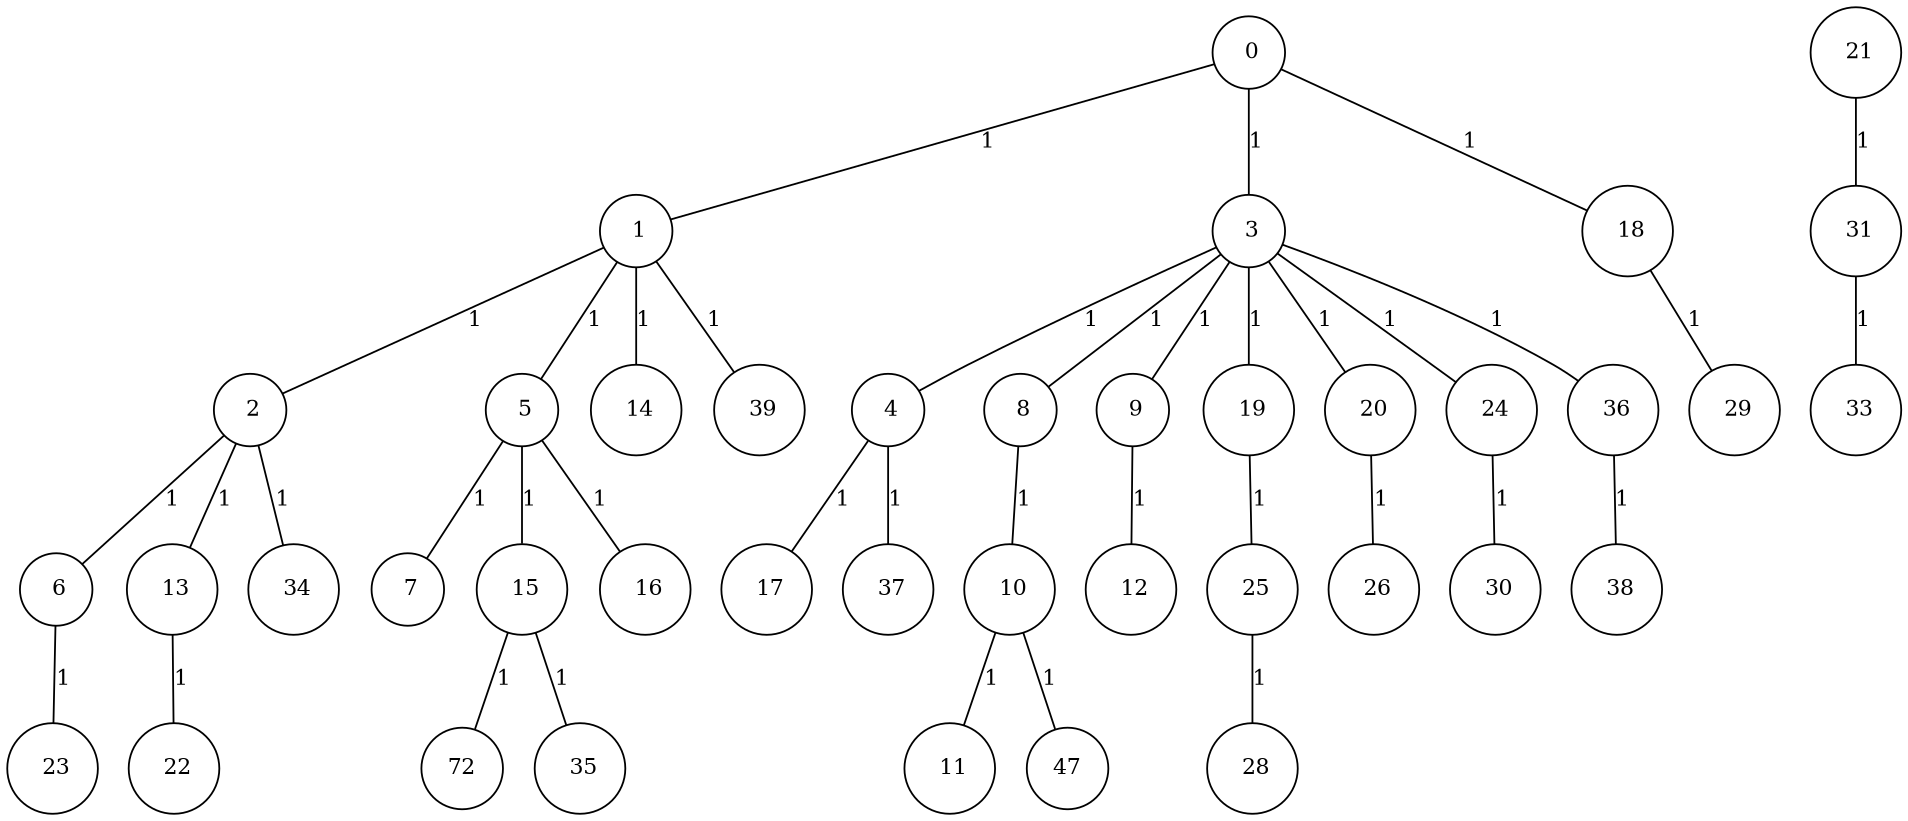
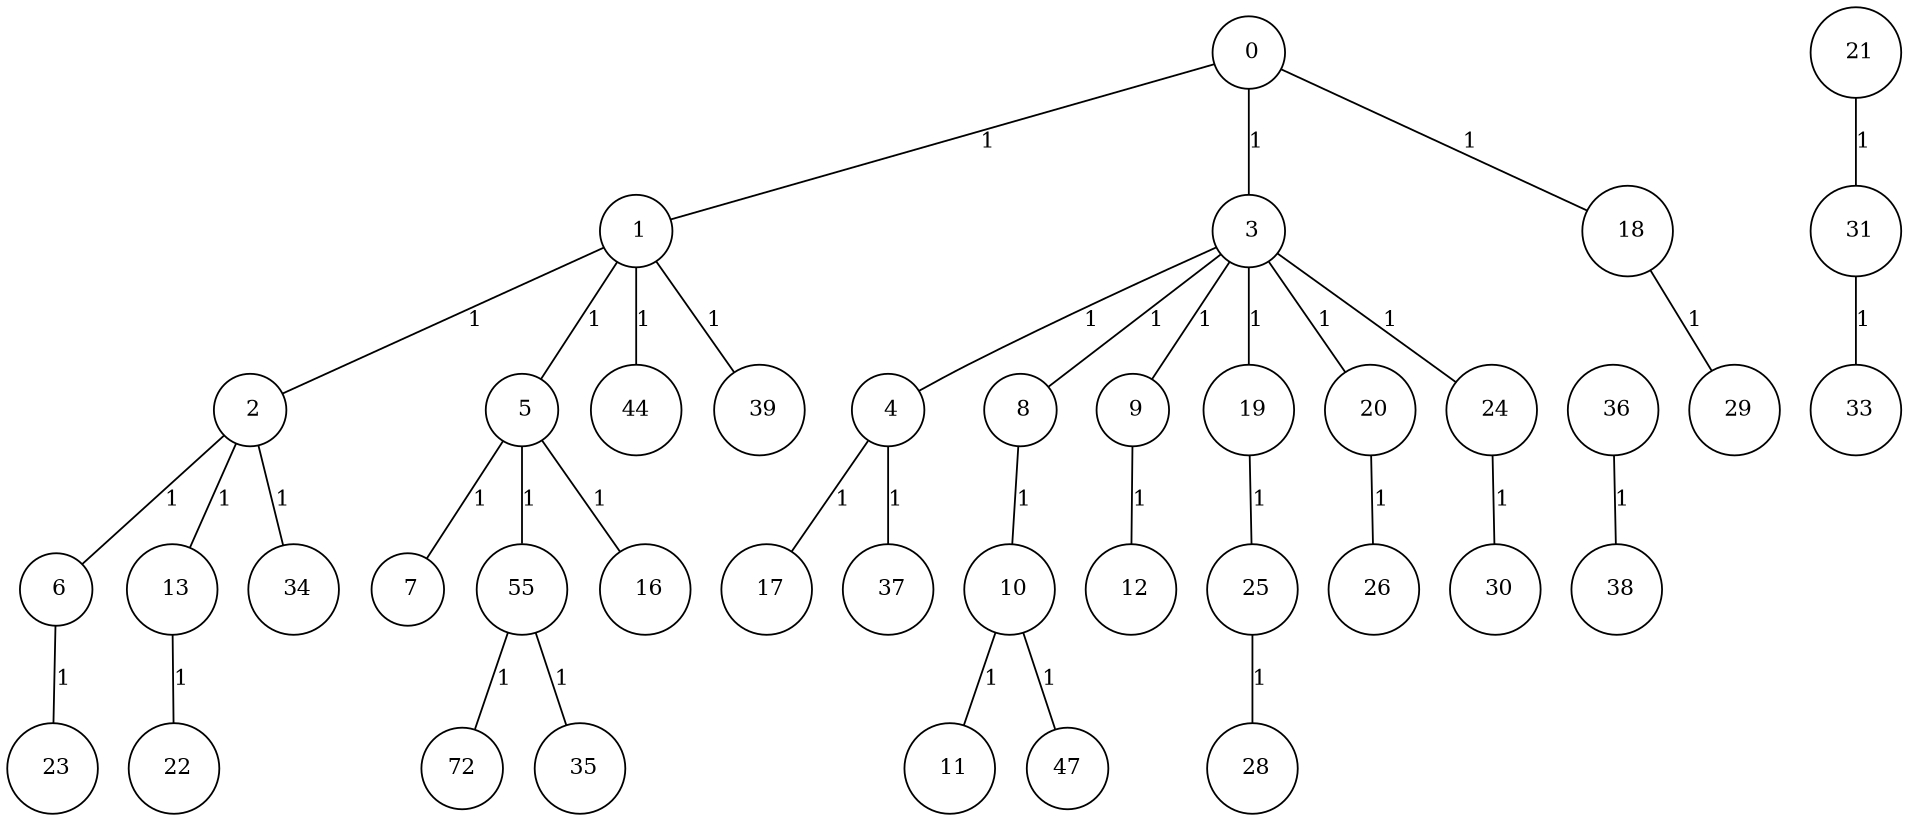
(1434, 305) -> none
(636, 410) -> (636, 410)
(522, 589) -> (522, 589)
